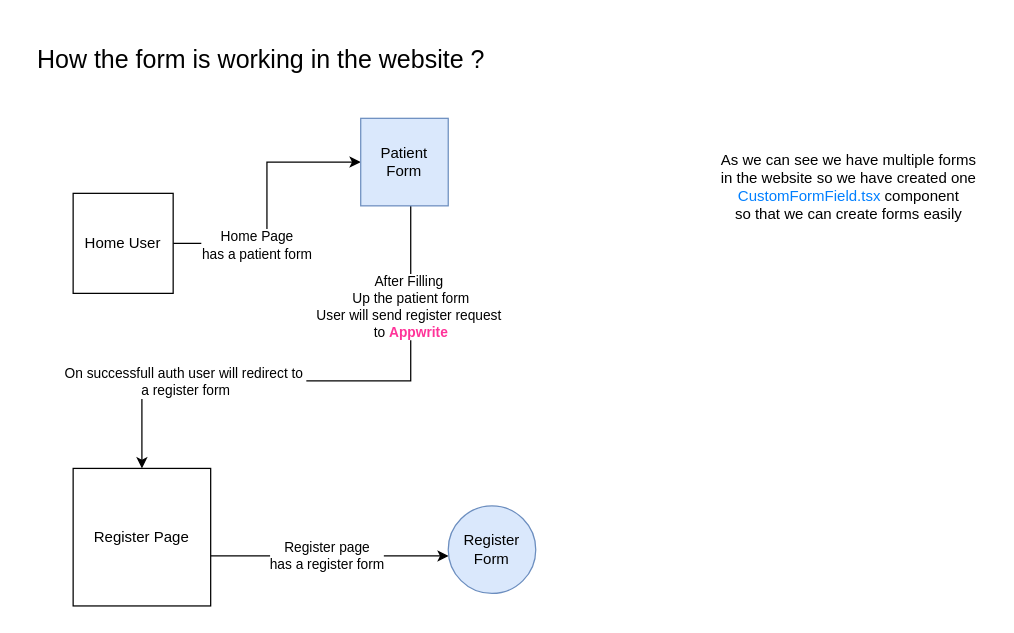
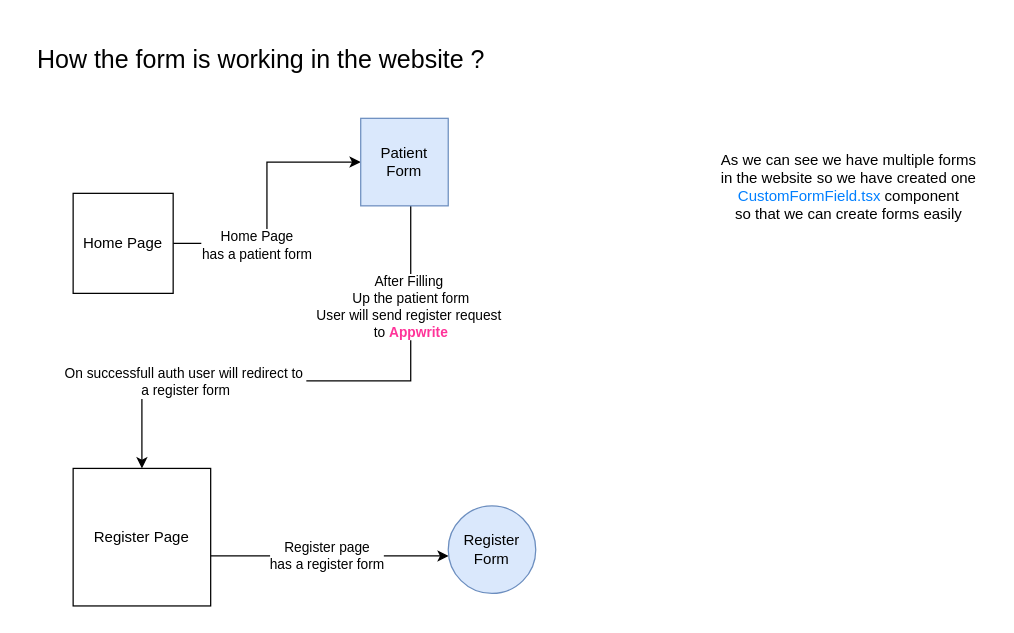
(123, 243) -> (123, 243)
